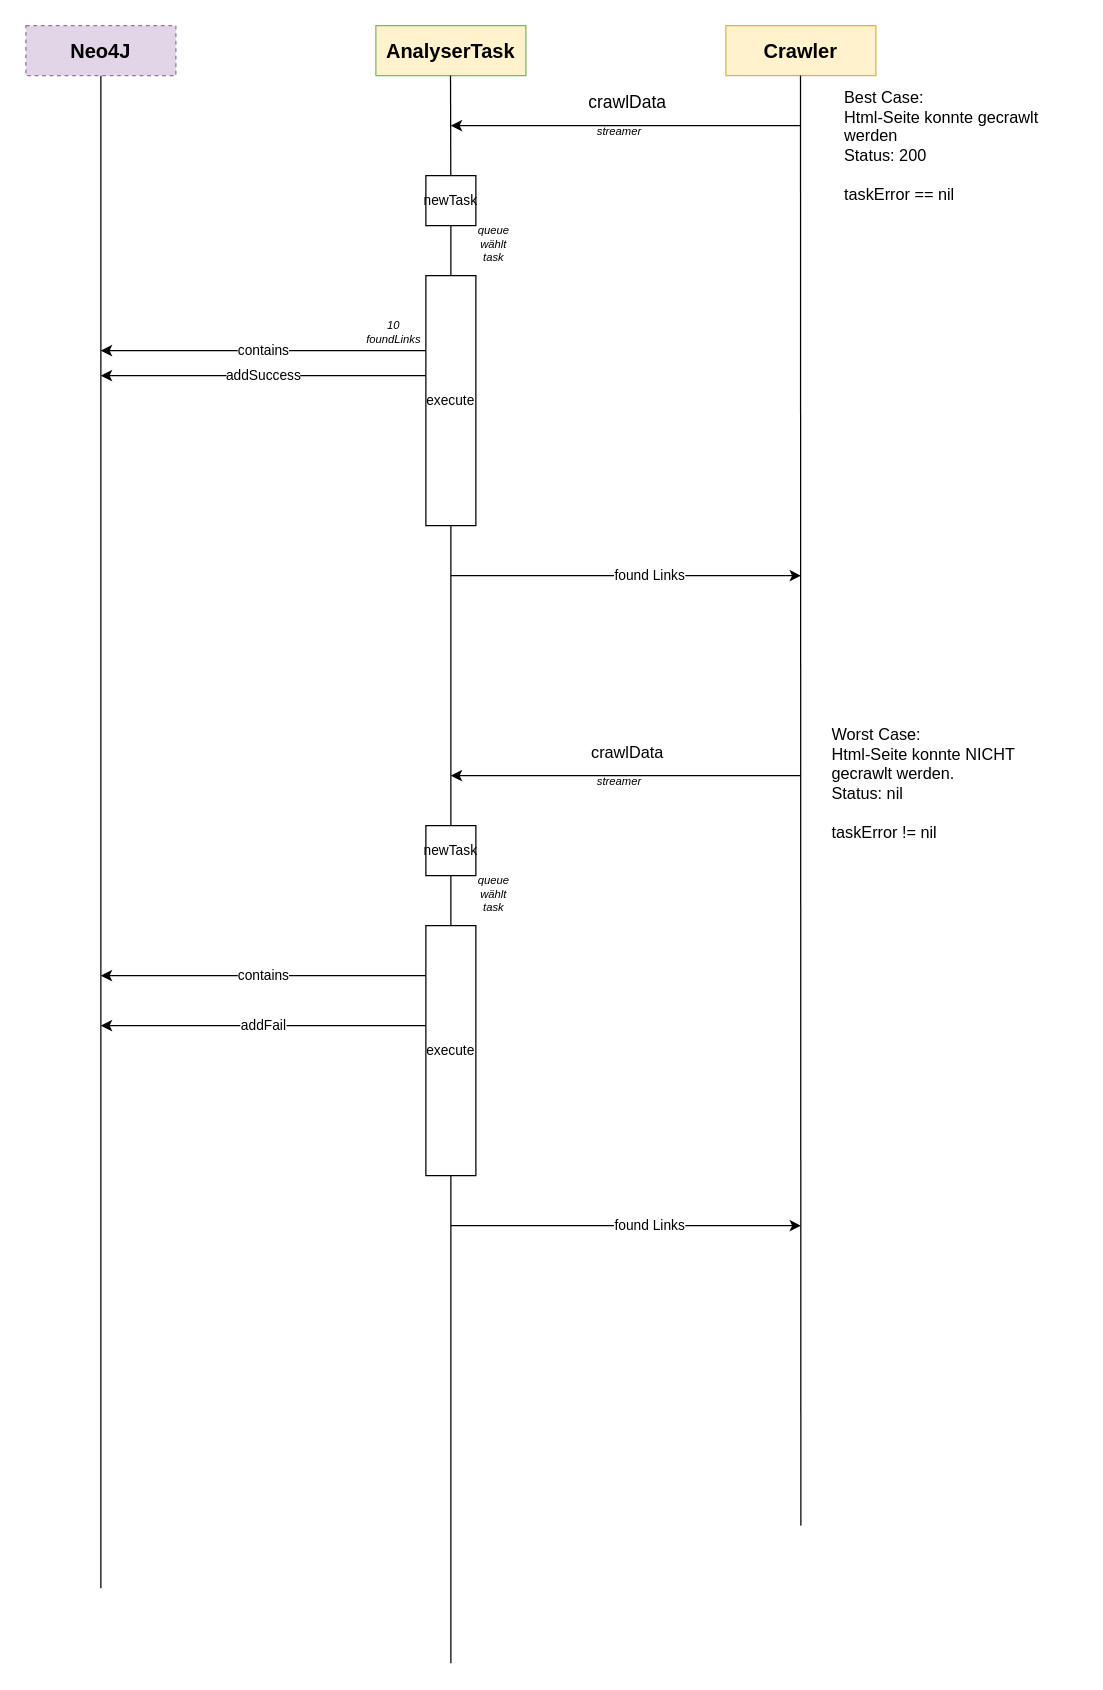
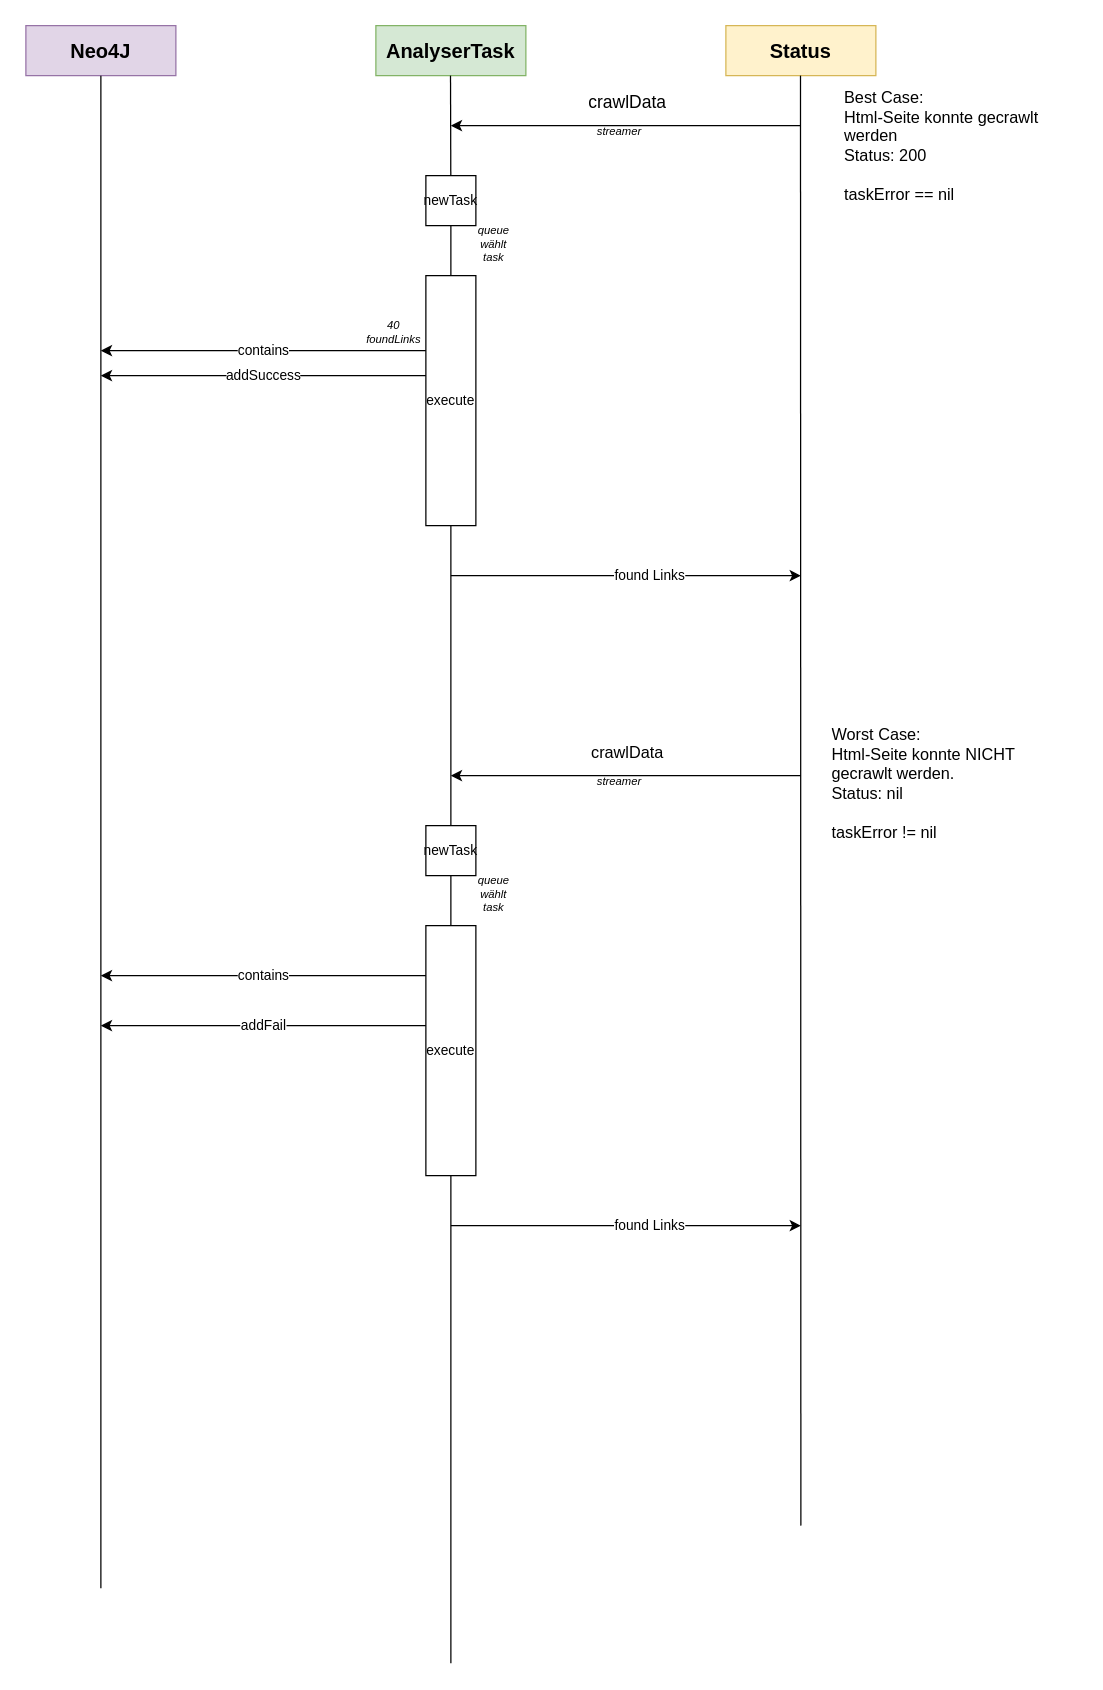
(101, 51) -> (101, 51)
(451, 51) -> (451, 51)
(801, 51) -> (801, 51)
(394, 332) -> (394, 332)
